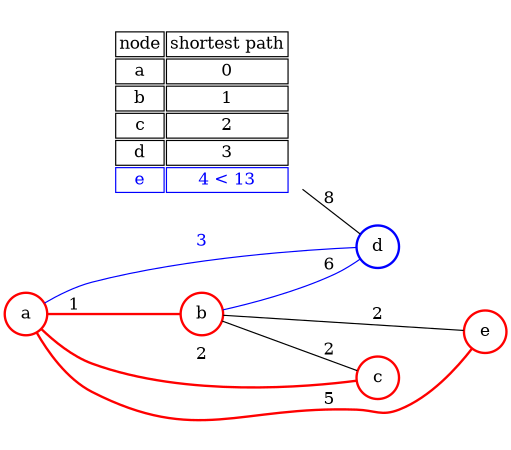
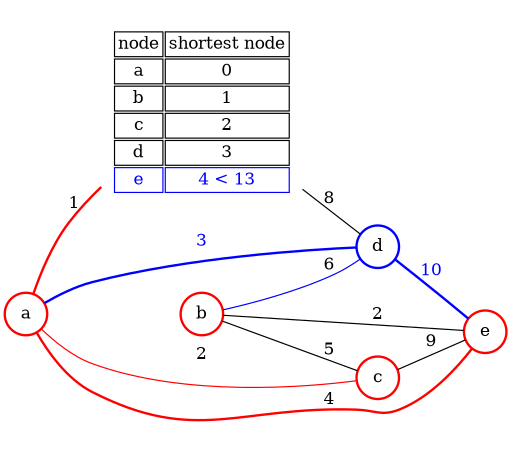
(227, 44) -> (227, 44)
(198, 262) -> (198, 262)
none -> (432, 289)
(114, 314) -> (60, 236)
(329, 350) -> (329, 350)
none -> (432, 355)
(192, 384) -> (192, 384)
(329, 400) -> (329, 400)
